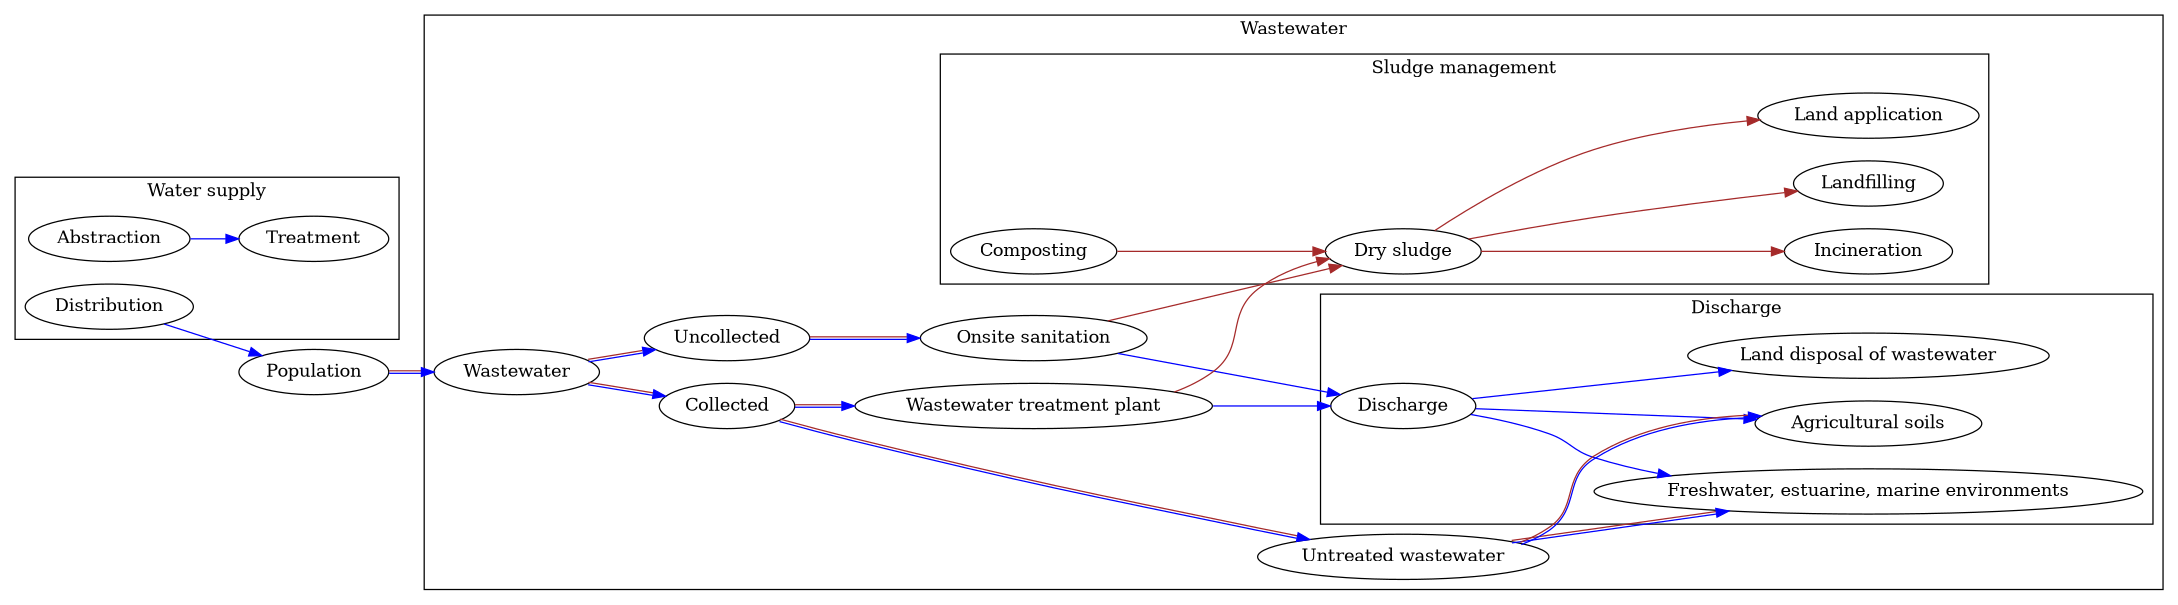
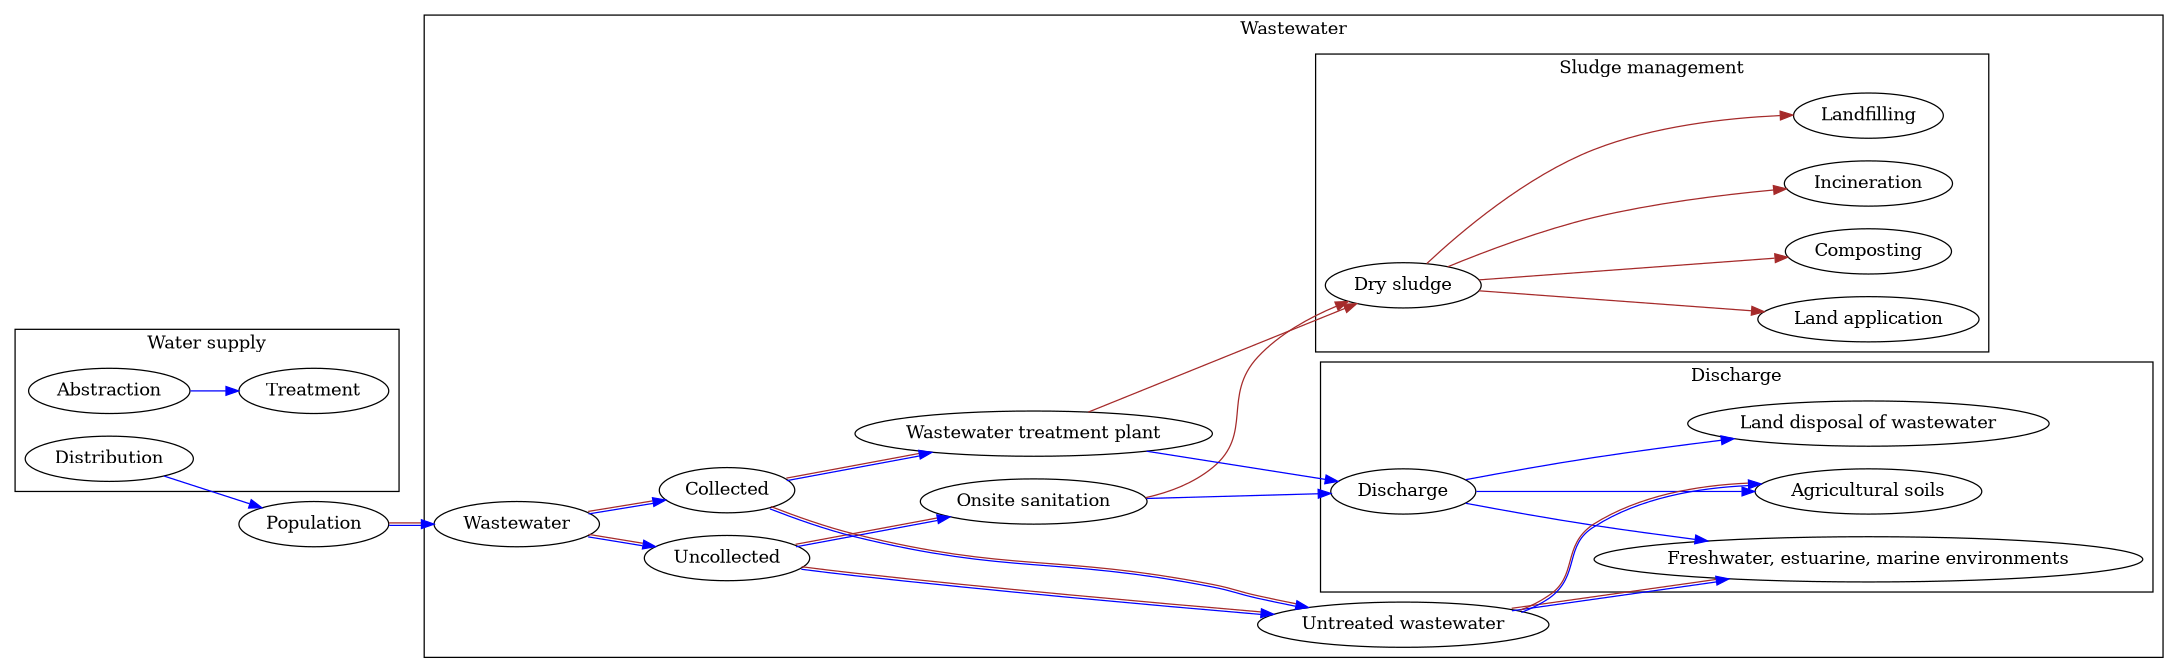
(1215, 251) -> (1627, 269)
none -> (1031, 592)
